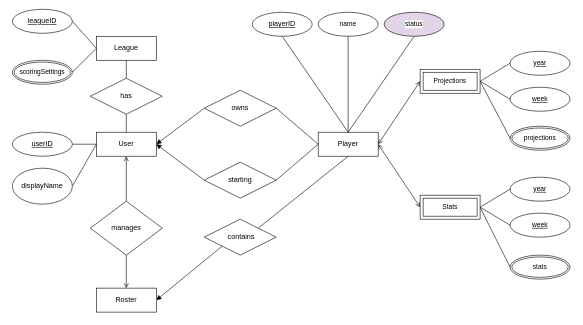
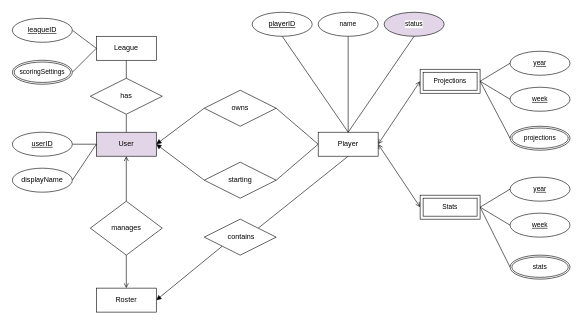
(42, 21) -> (42, 30)
(126, 144) -> (126, 144)
(42, 186) -> (42, 180)
